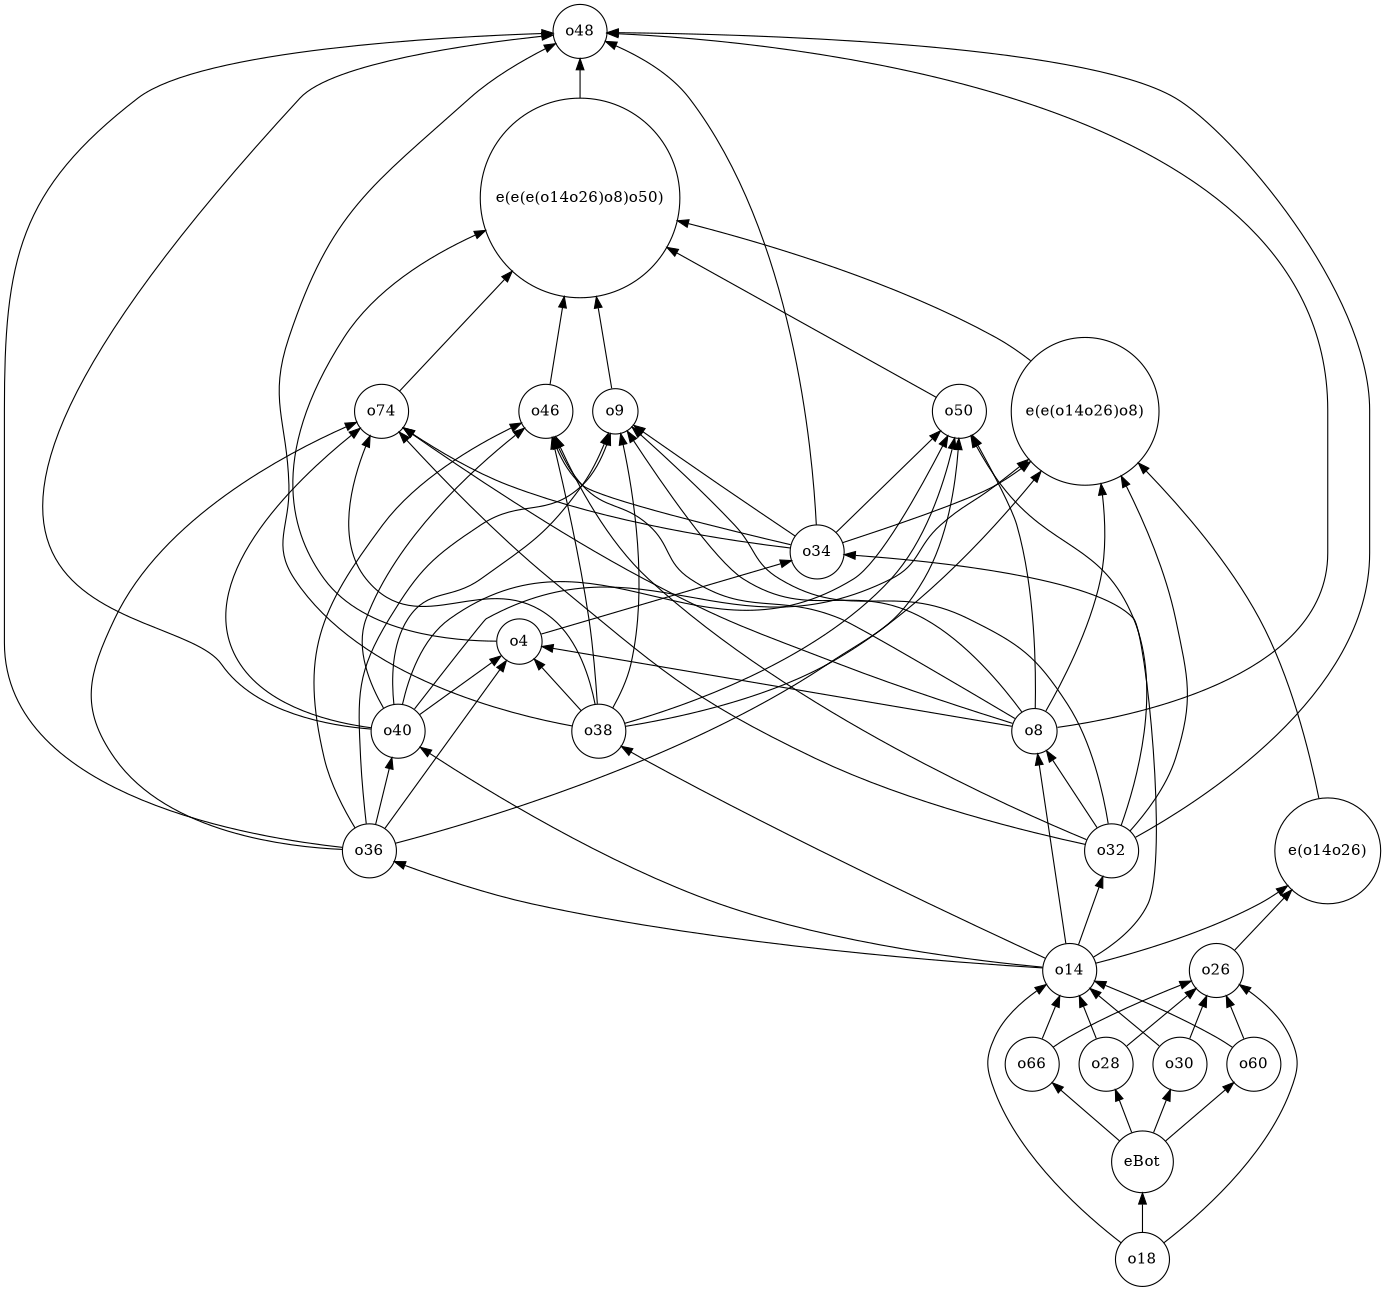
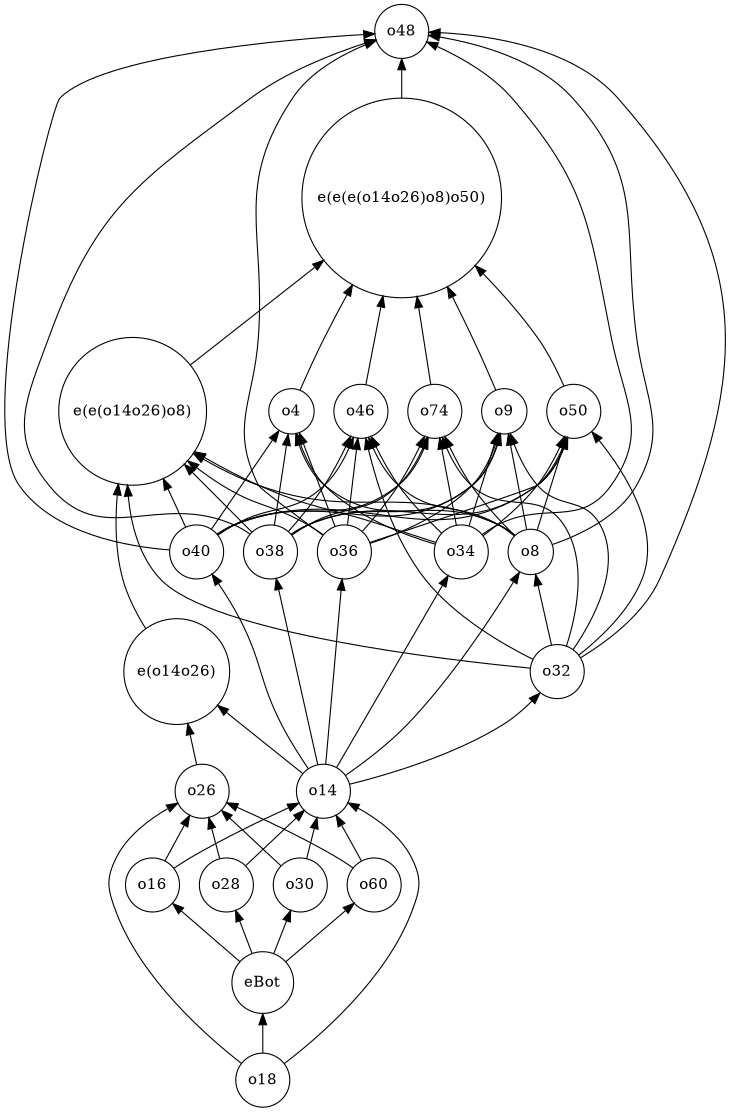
(649, 602) -> (355, 509)
(382, 796) -> (259, 503)
(1032, 1064) -> (153, 885)
